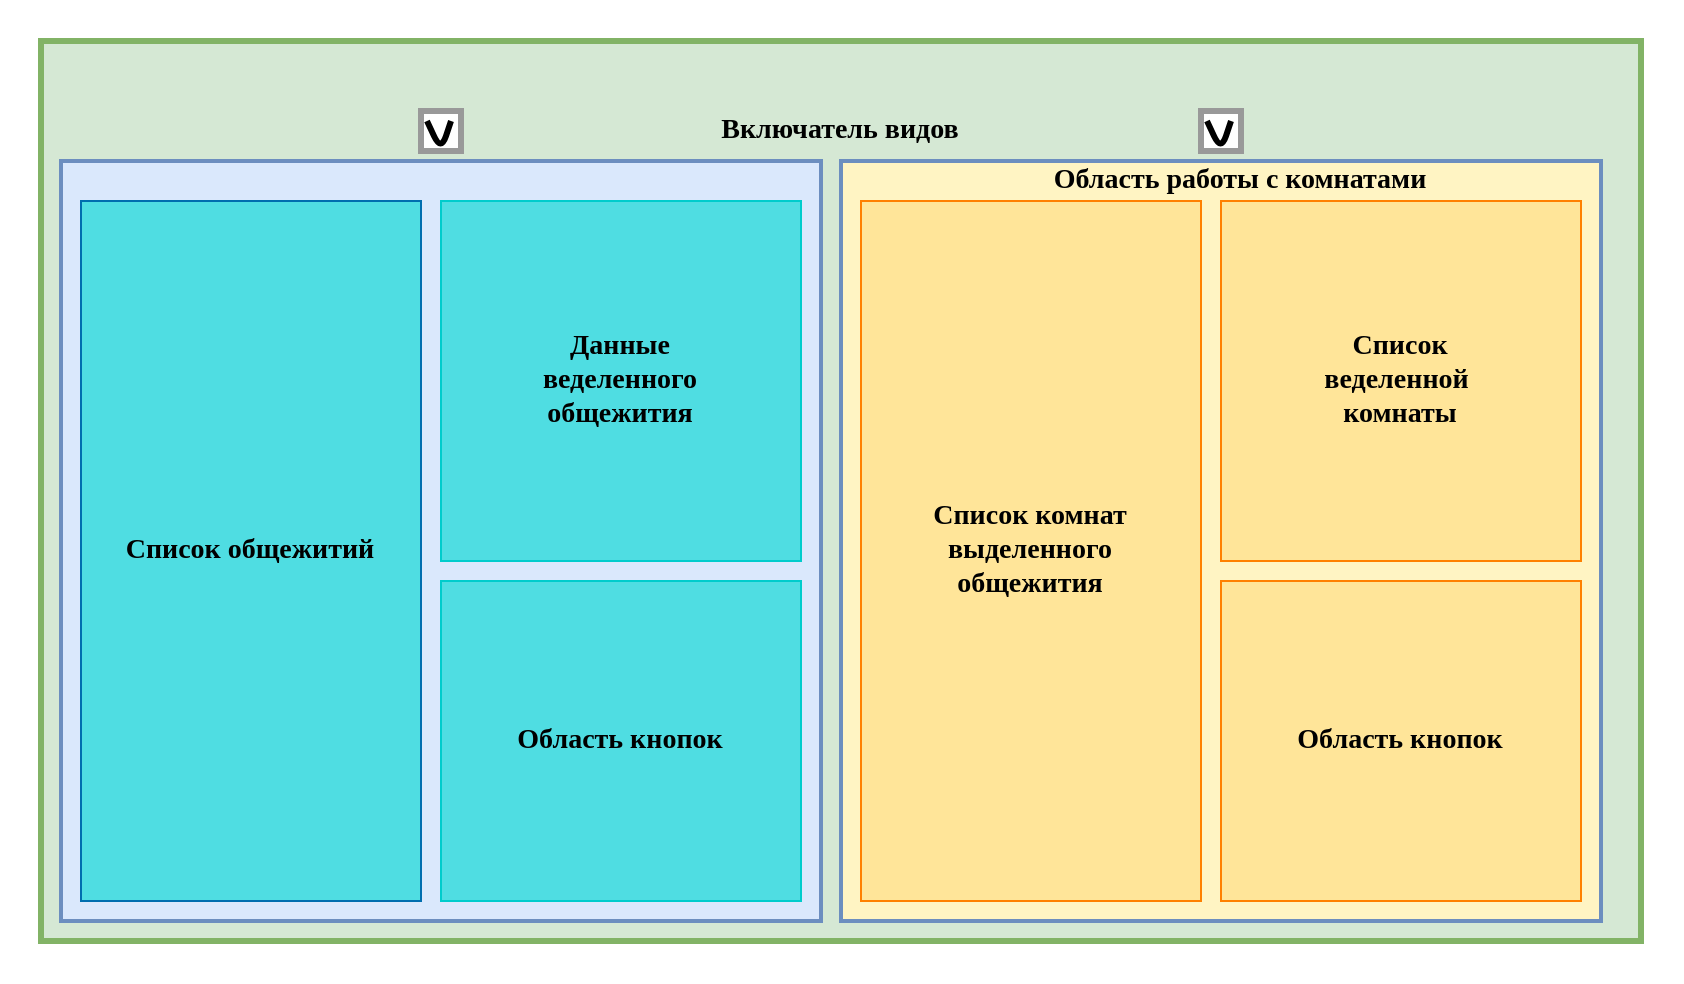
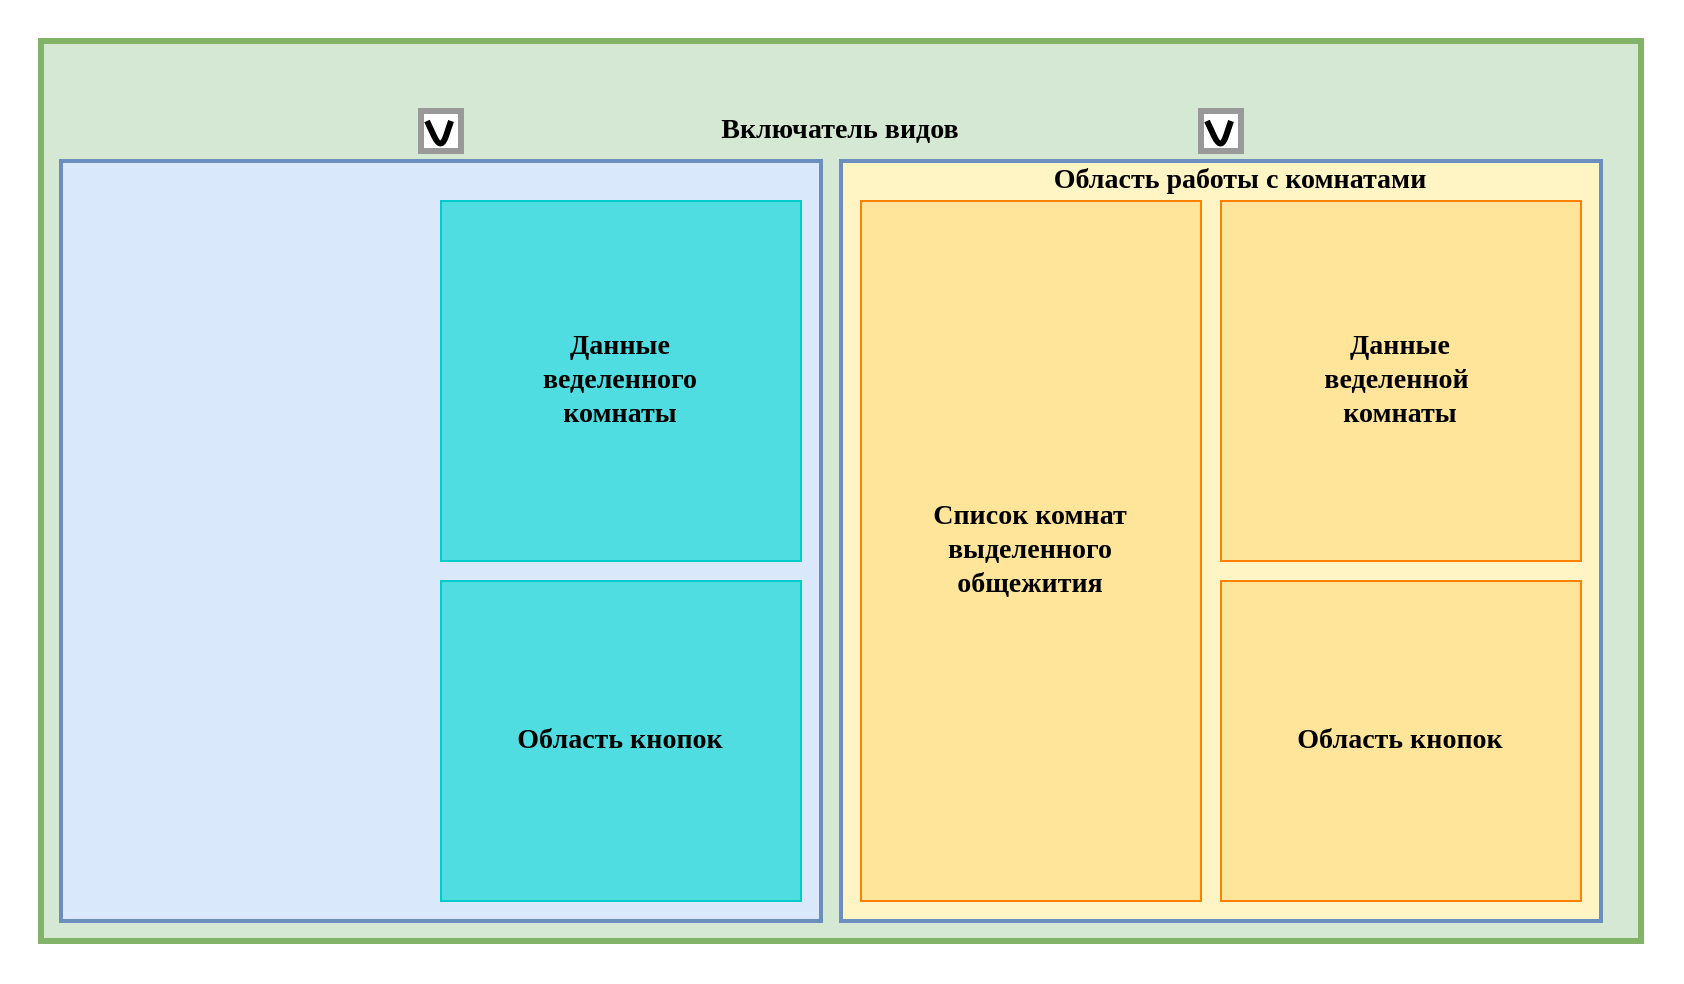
(621, 381) -> (621, 381)
(1401, 381) -> (1401, 381)
(251, 551) -> none
